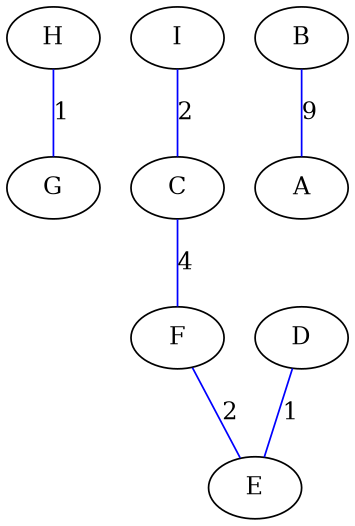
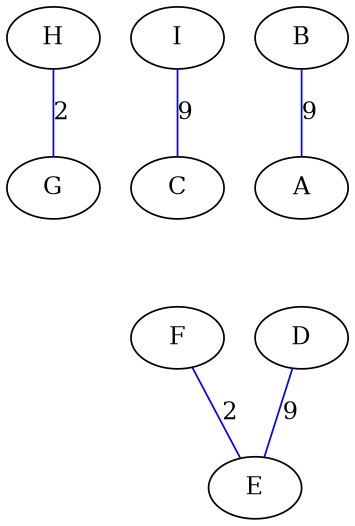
(62, 113) -> (62, 113)
(186, 113) -> (186, 113)
(178, 263) -> none
(291, 413) -> (291, 413)
